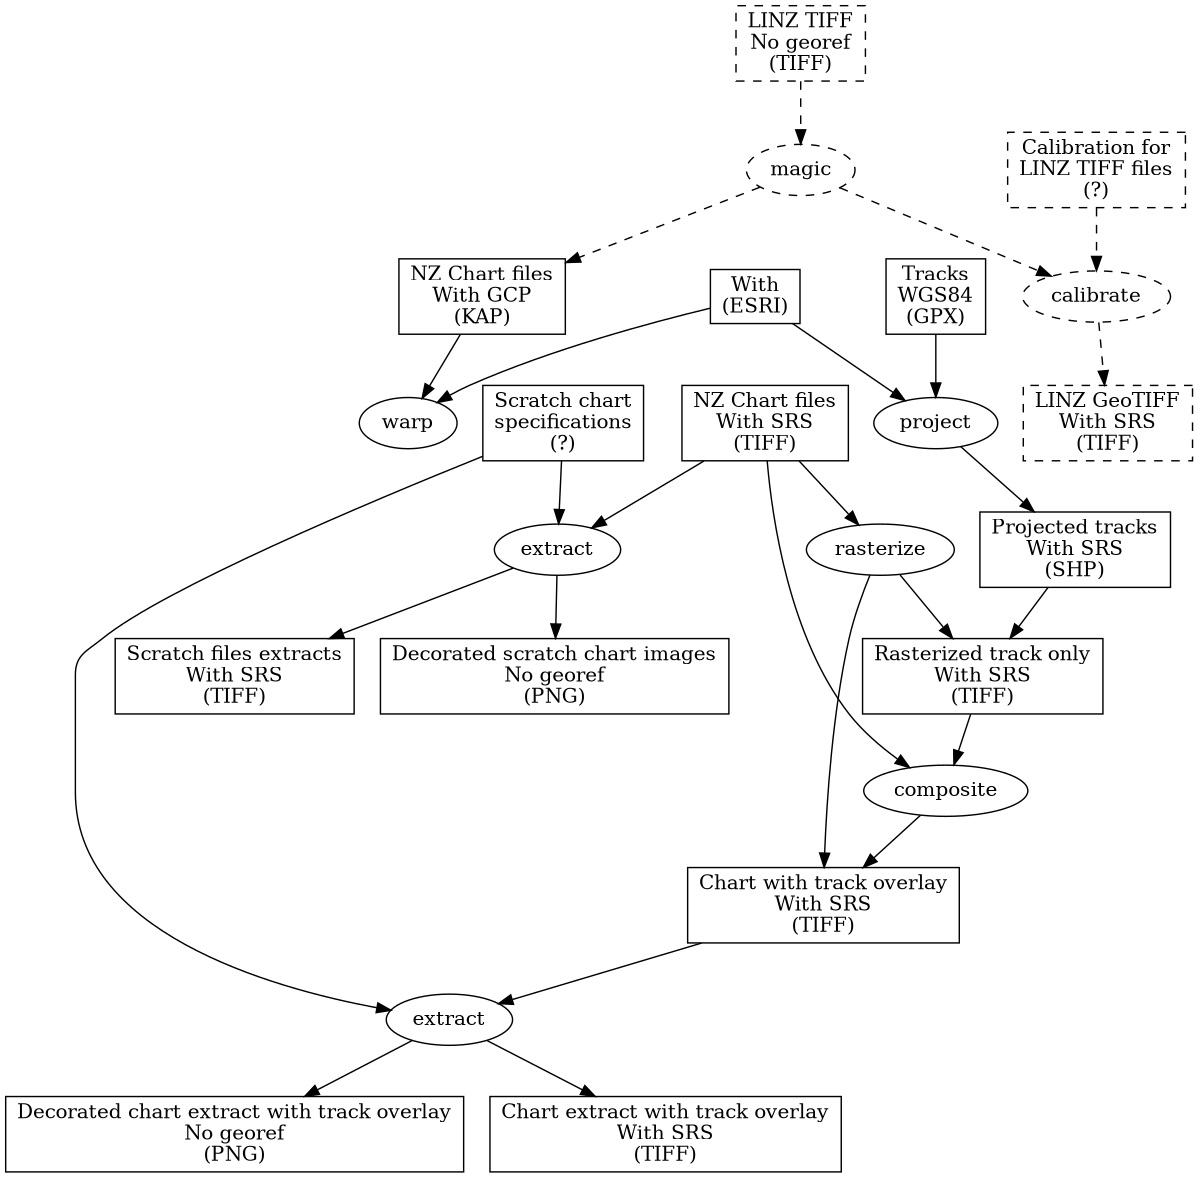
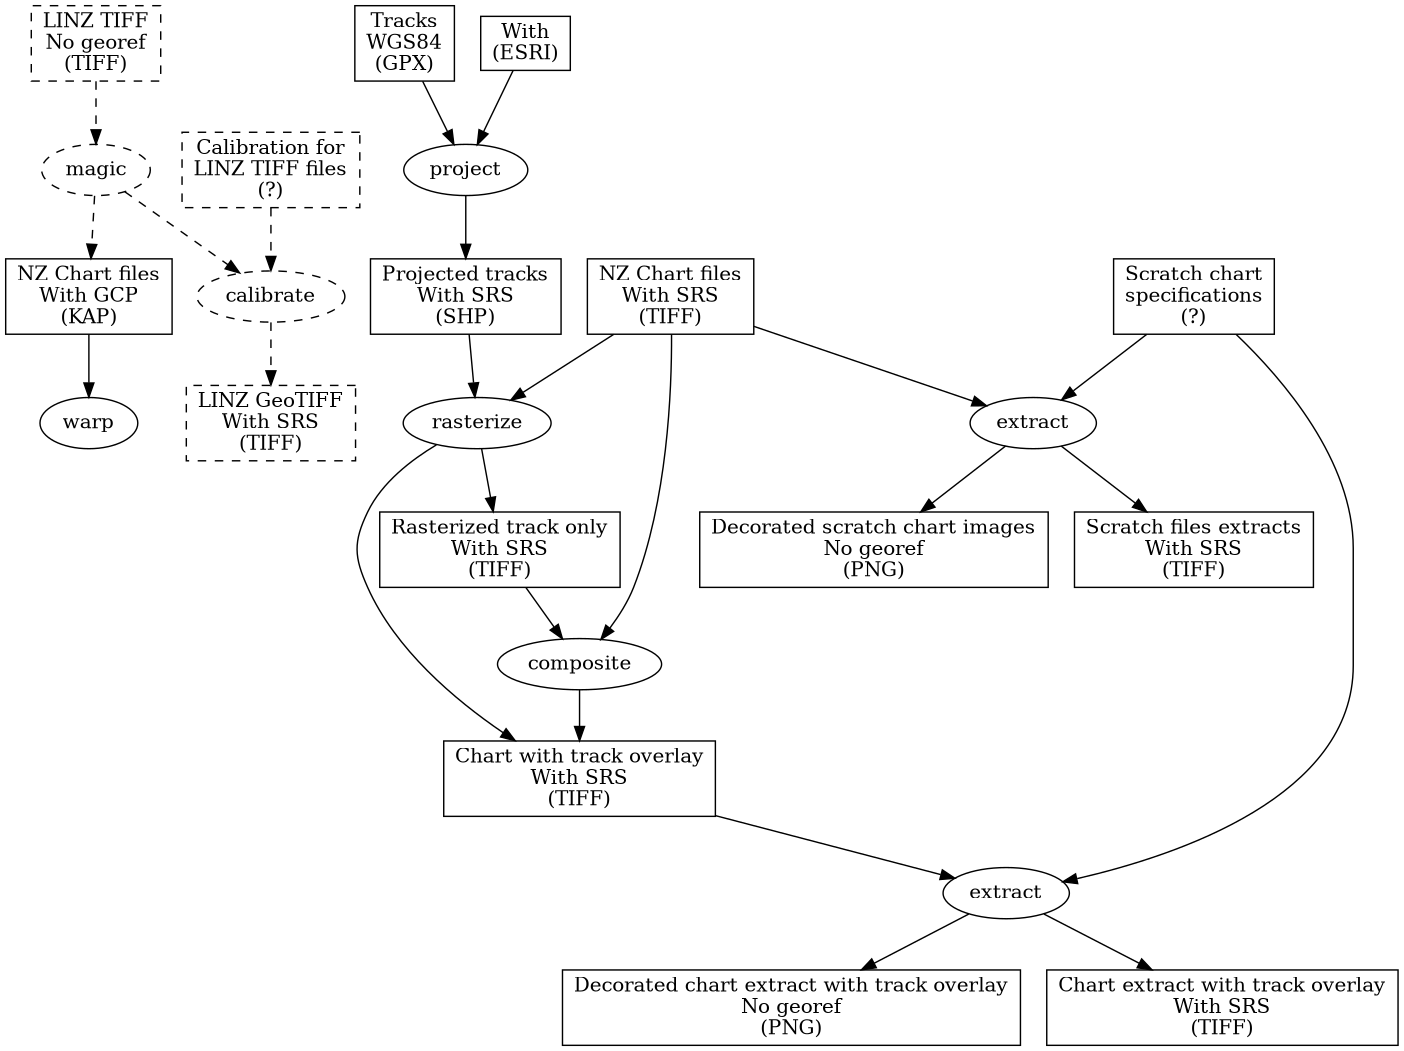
(578, 345) -> none
(1033, 607) -> (471, 359)
